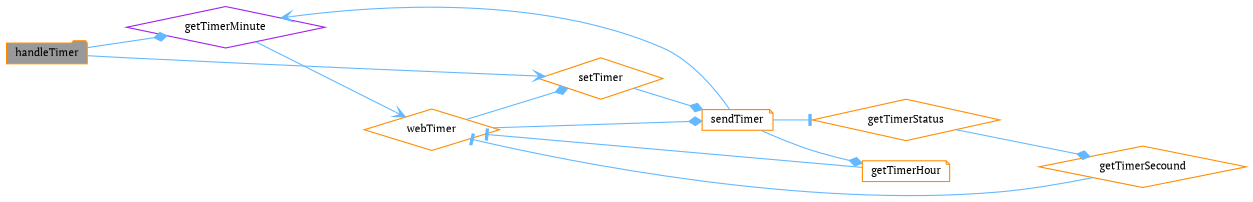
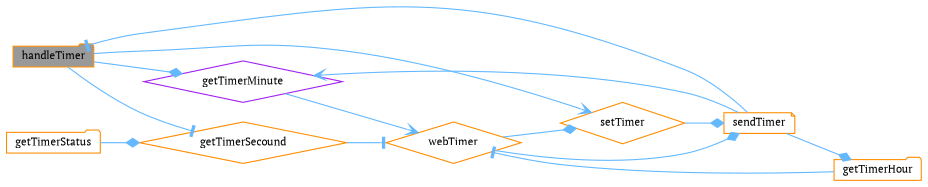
none -> (125, 105)
(790, 120) -> (429, 8)
(906, 120) -> (53, 143)
(906, 171) -> (878, 170)
